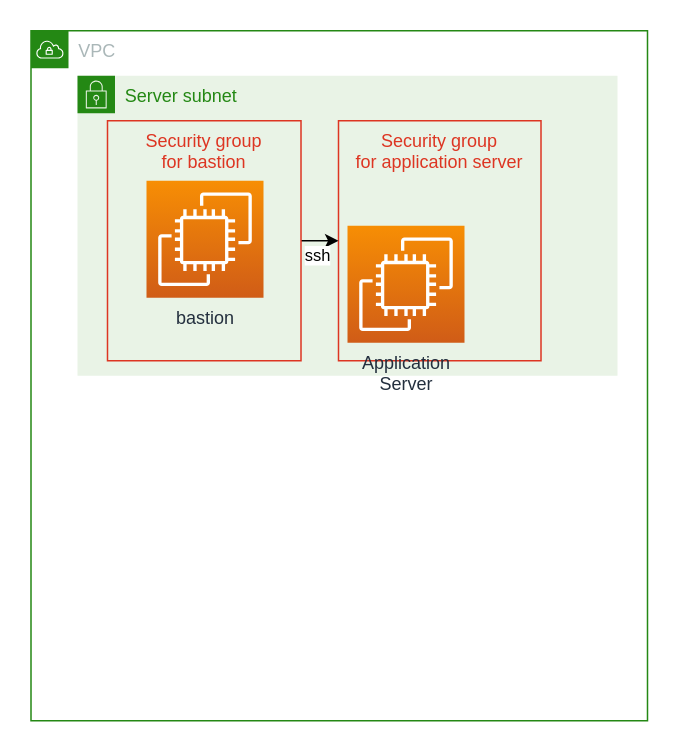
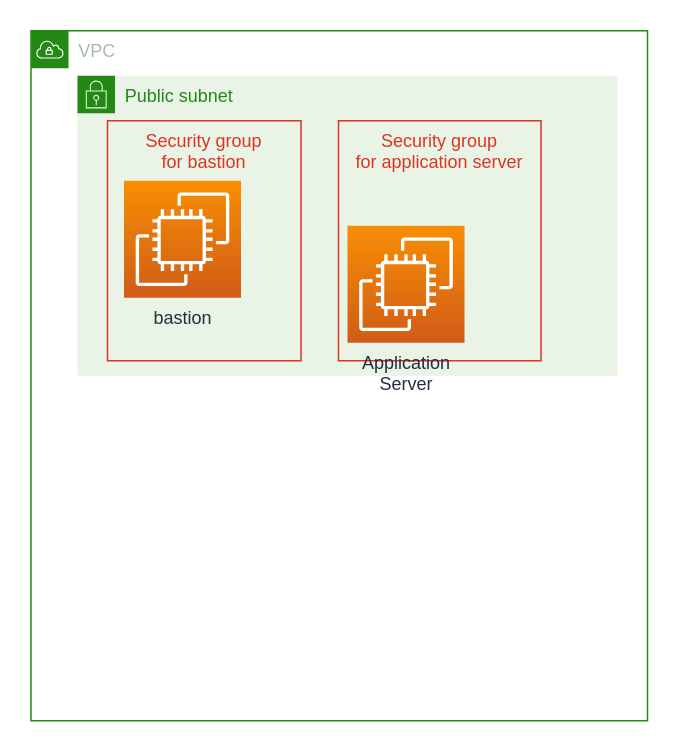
(188, 97) -> (184, 97)
(205, 239) -> (182, 239)
(314, 241) -> none
